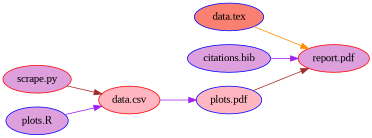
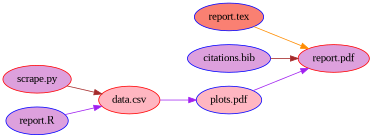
(229, 17) -> (229, 17)
(280, 58) -> (280, 58)
(277, 81) -> (277, 81)
(37, 121) -> (37, 121)
